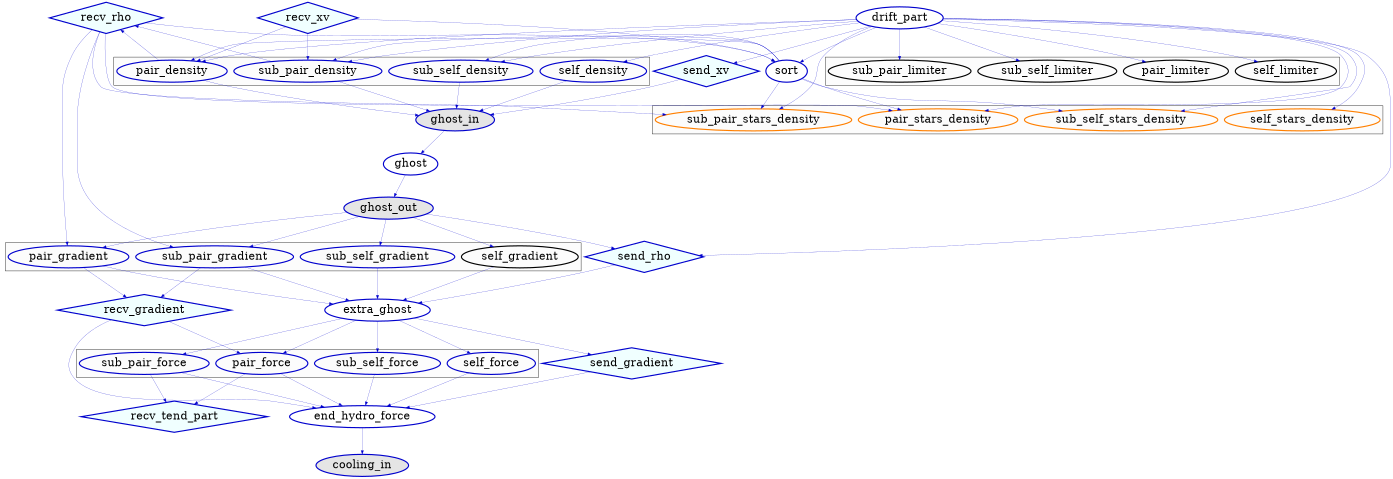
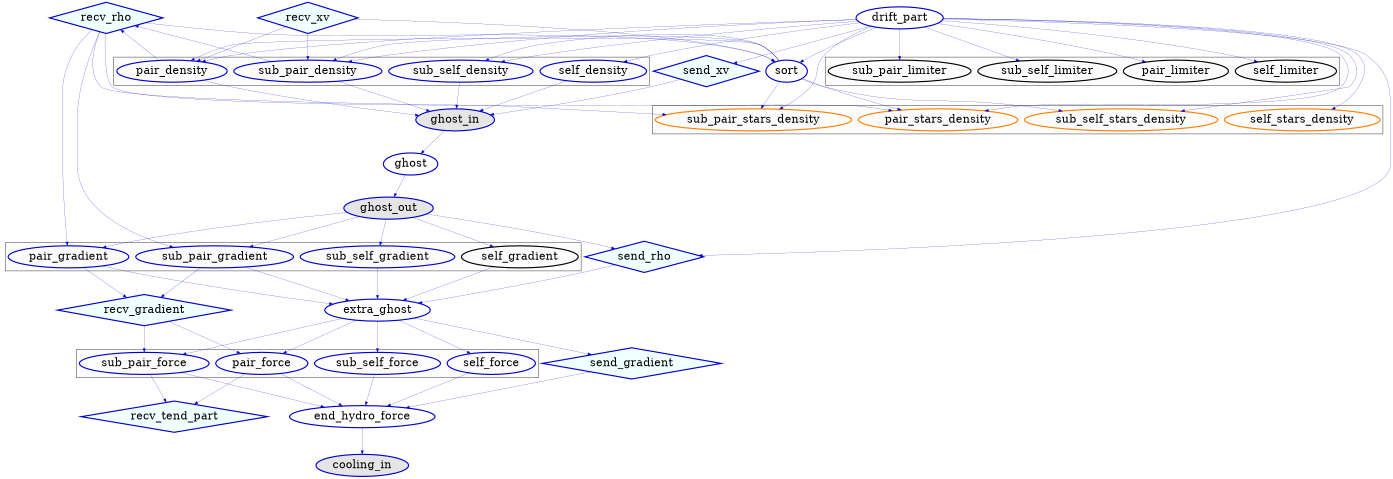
(152, 399) -> (144, 337)
